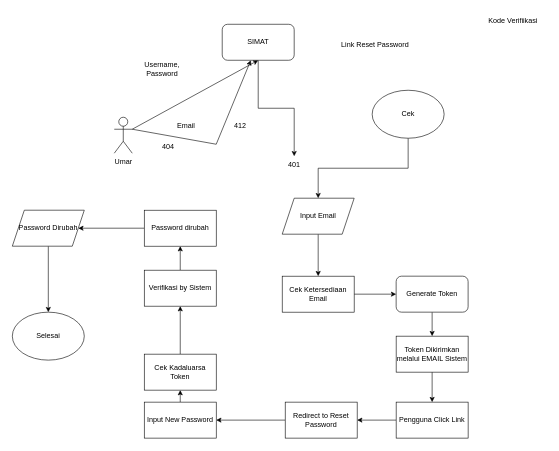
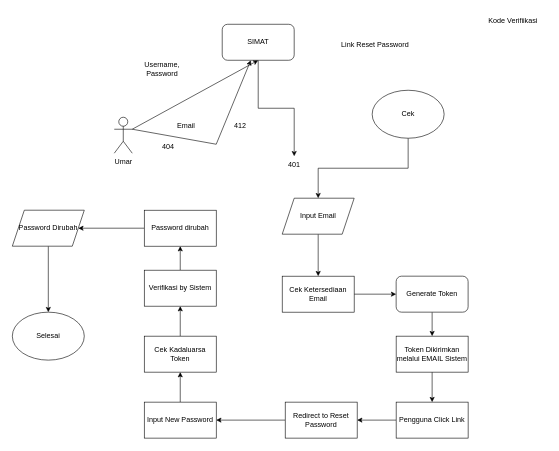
(180, 372) -> (180, 354)
